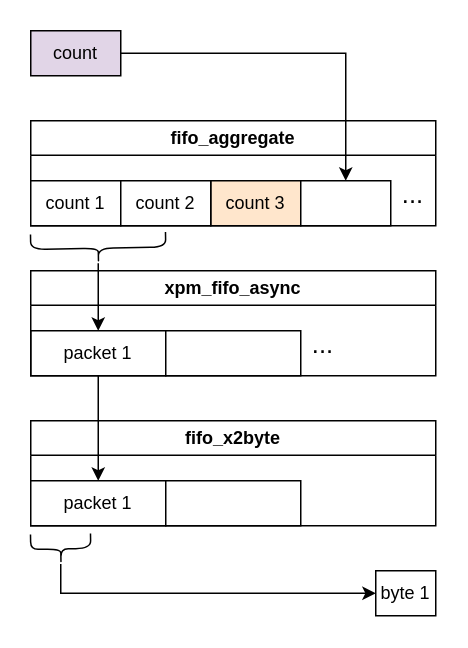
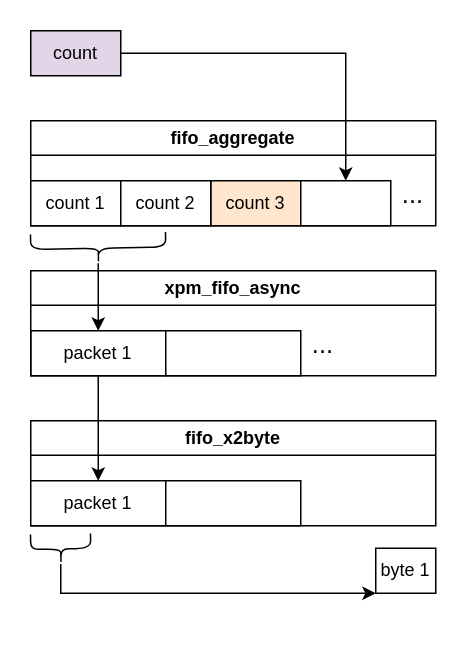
(406, 593) -> (406, 571)
